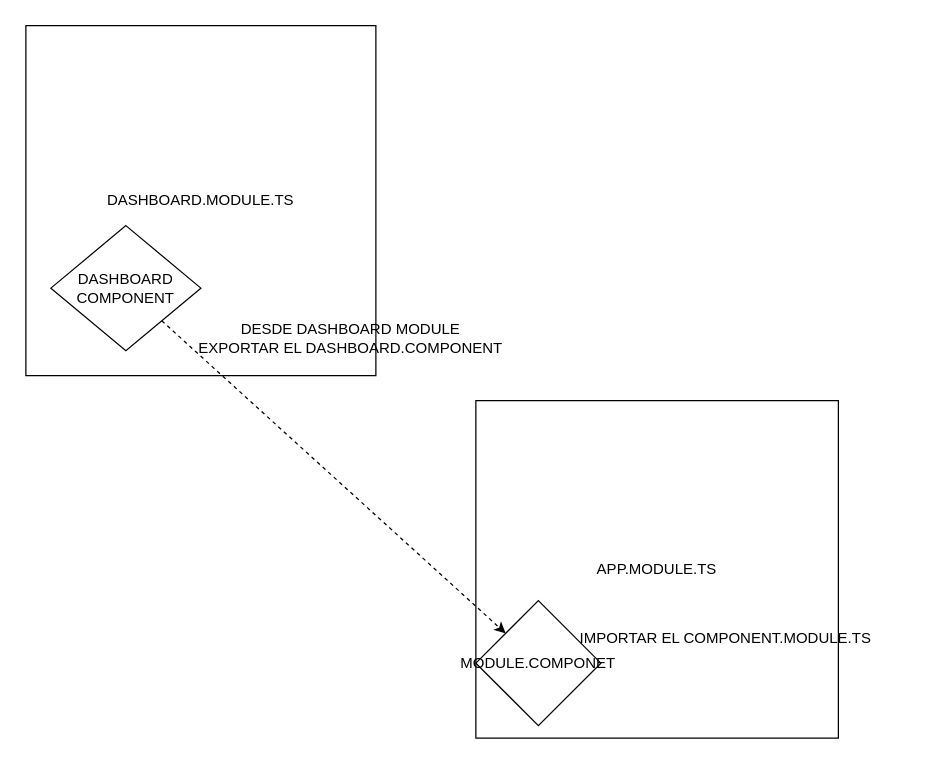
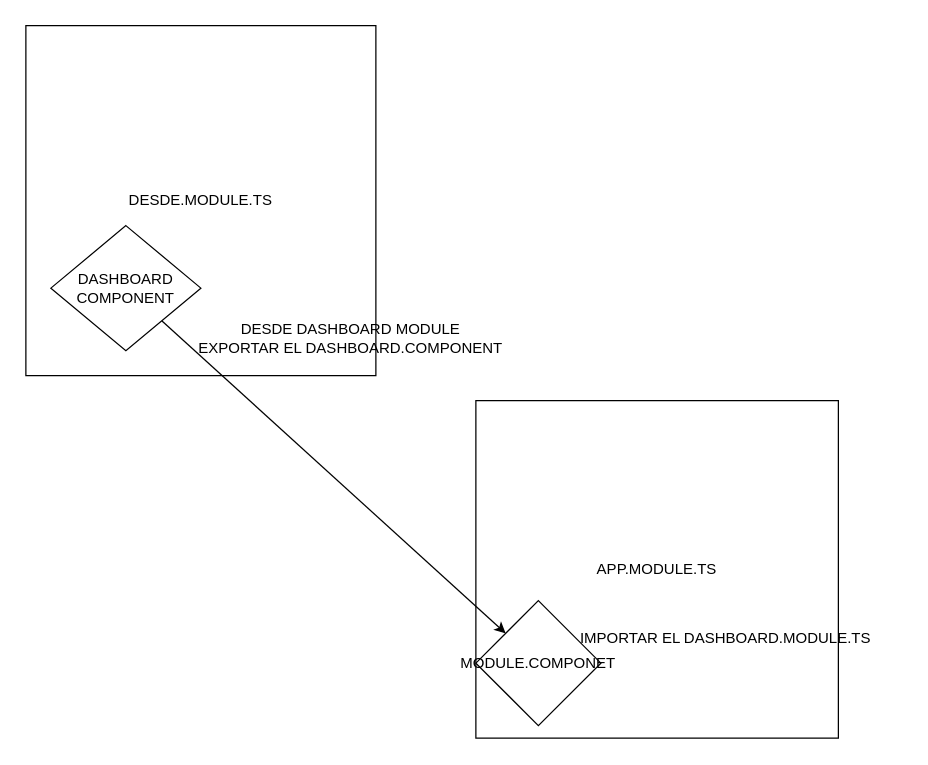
(201, 201) -> (201, 201)
(331, 474) -> (331, 474)
(726, 638) -> (726, 638)
